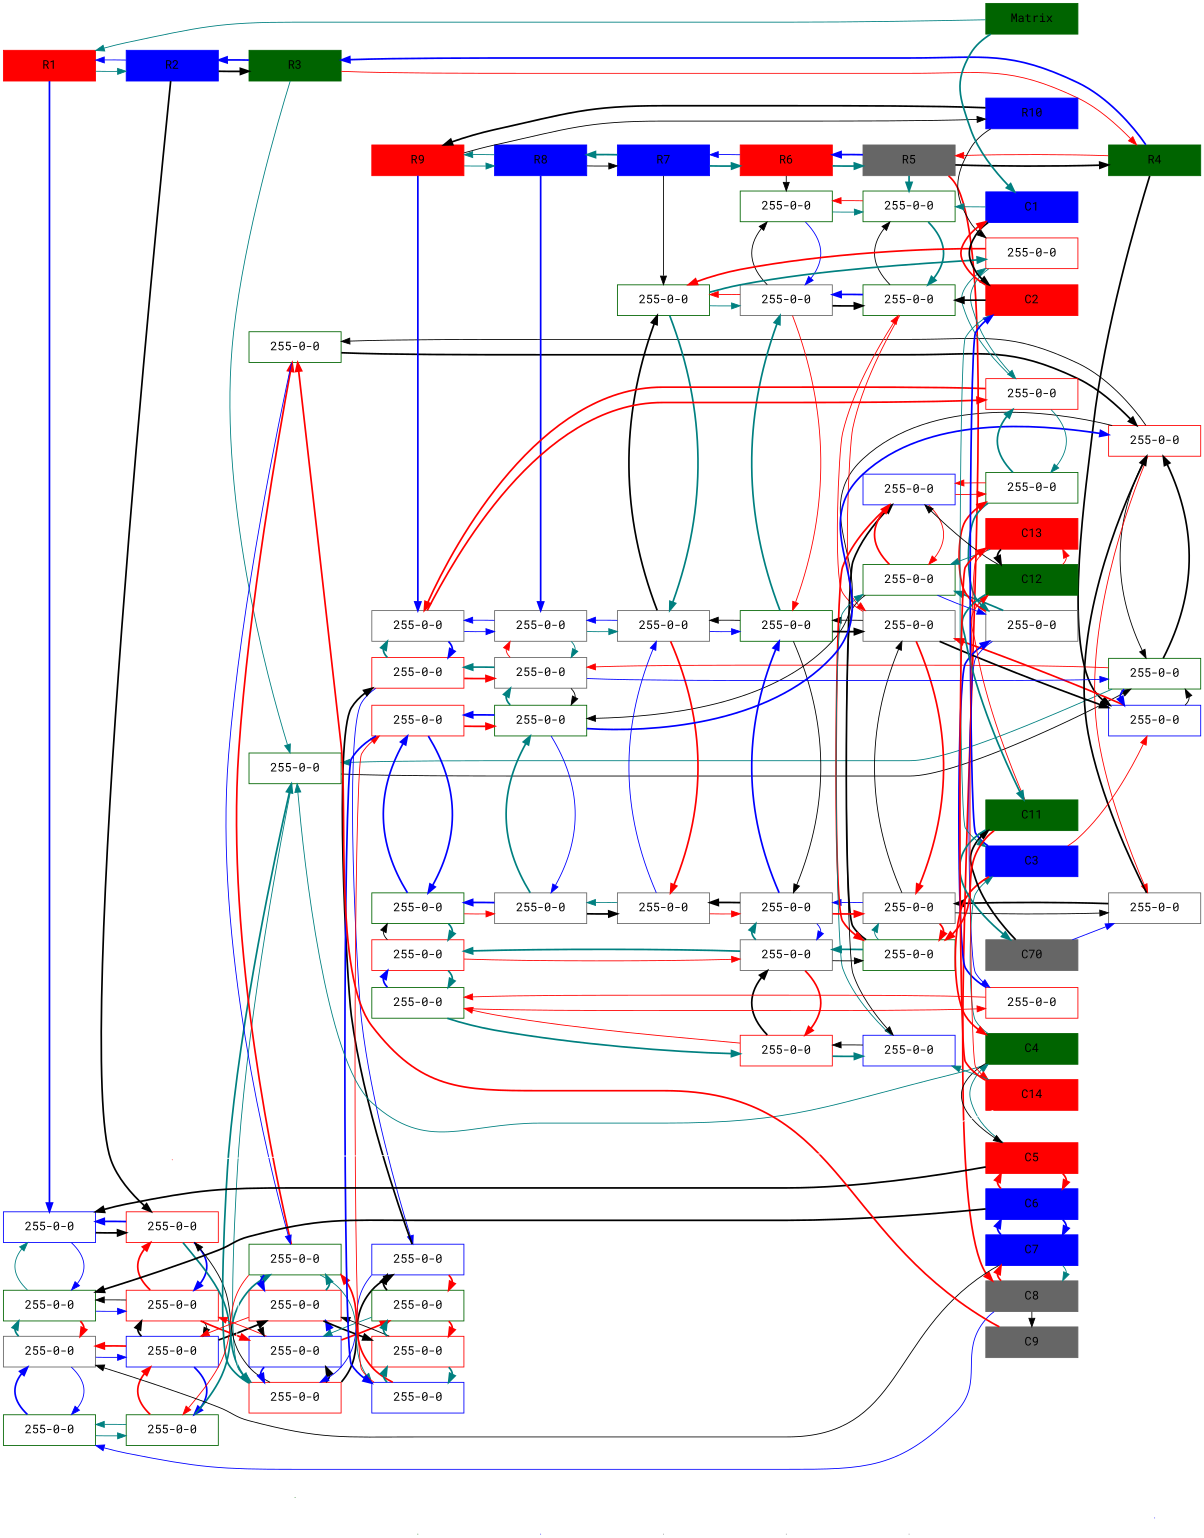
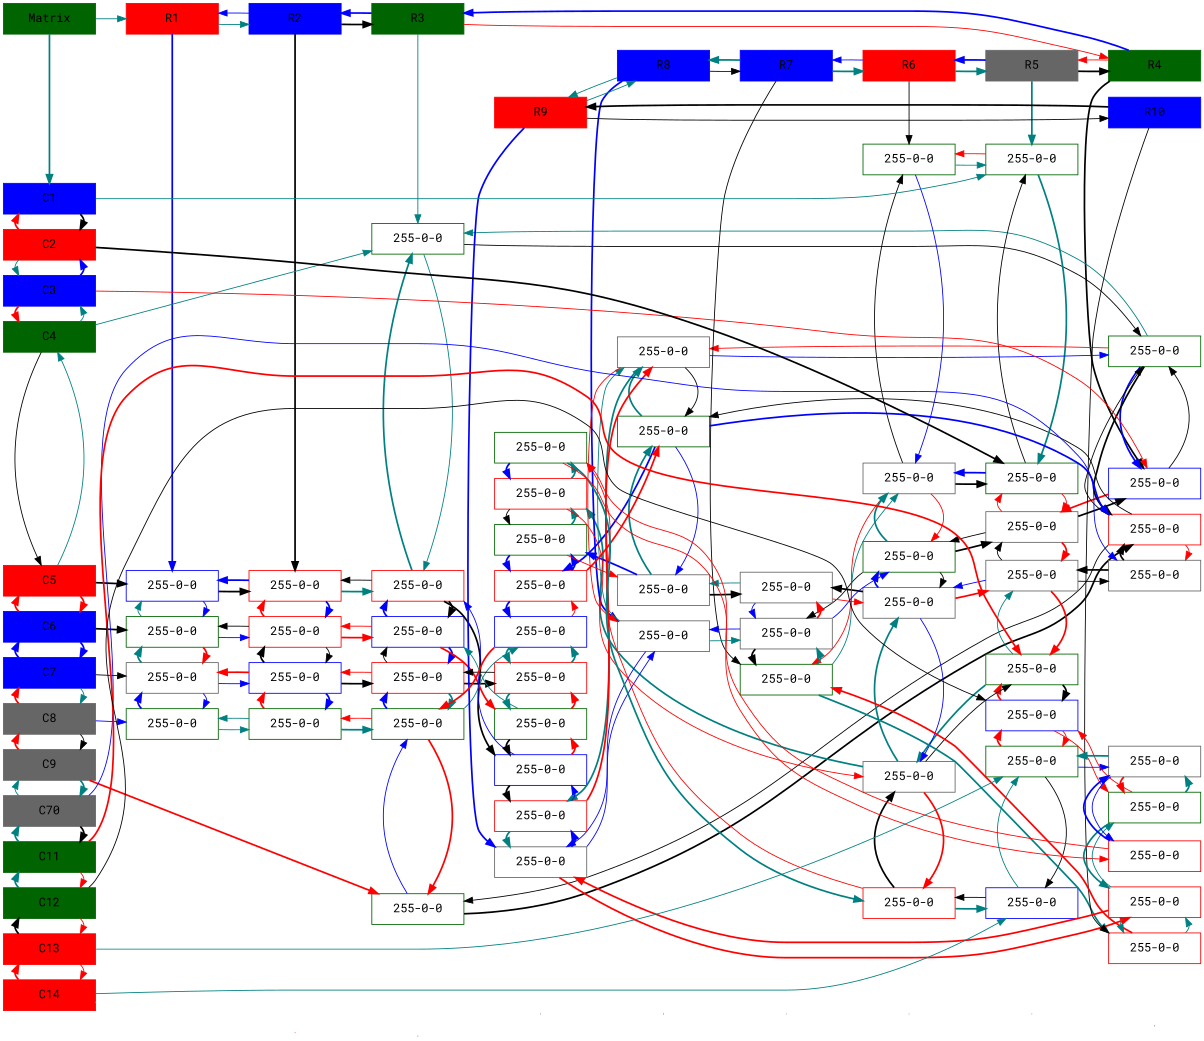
(976, 530) -> (16, 746)
none -> (83, 784)
none -> (16, 792)
